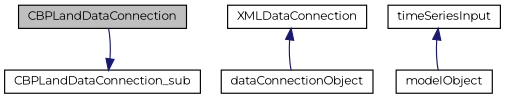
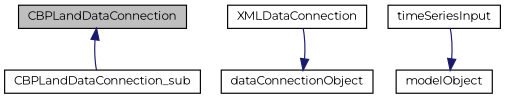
(110, 44) -> (95, 55)
(289, 55) -> (305, 44)
(437, 55) -> (452, 44)
